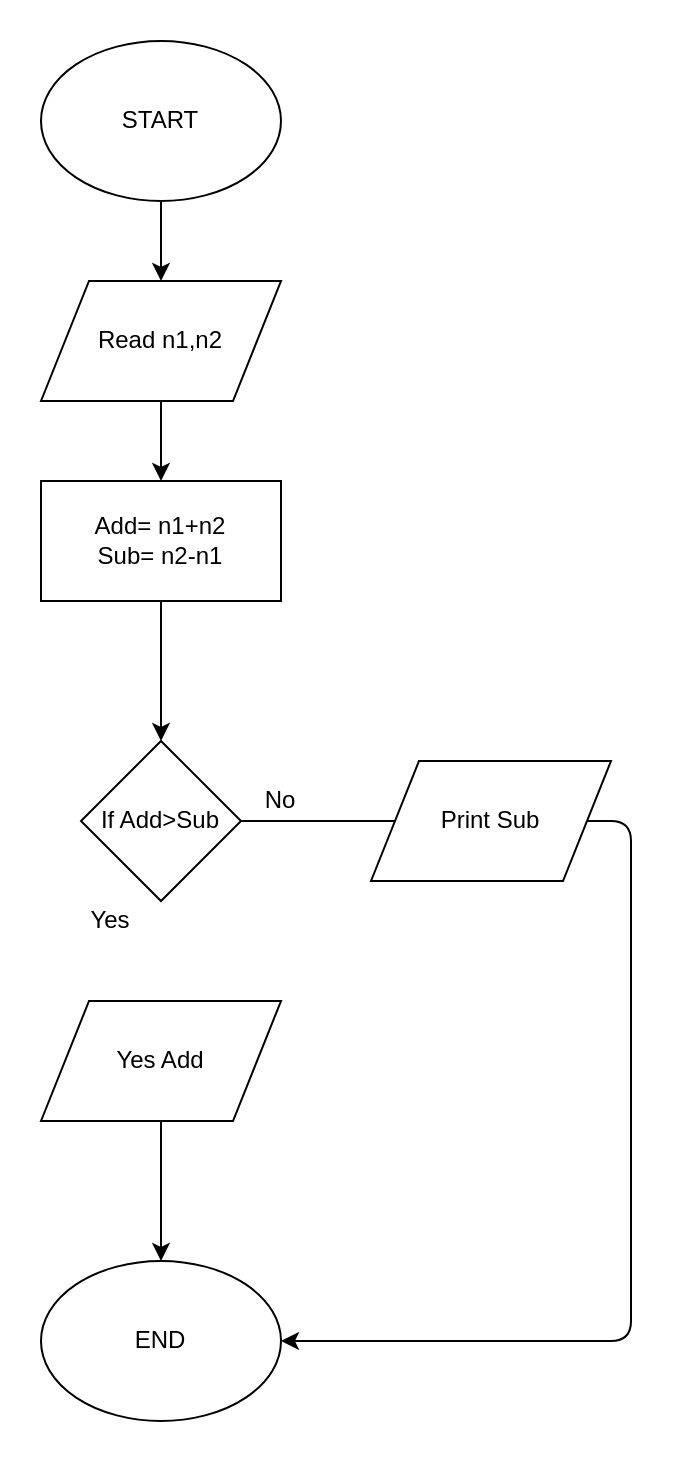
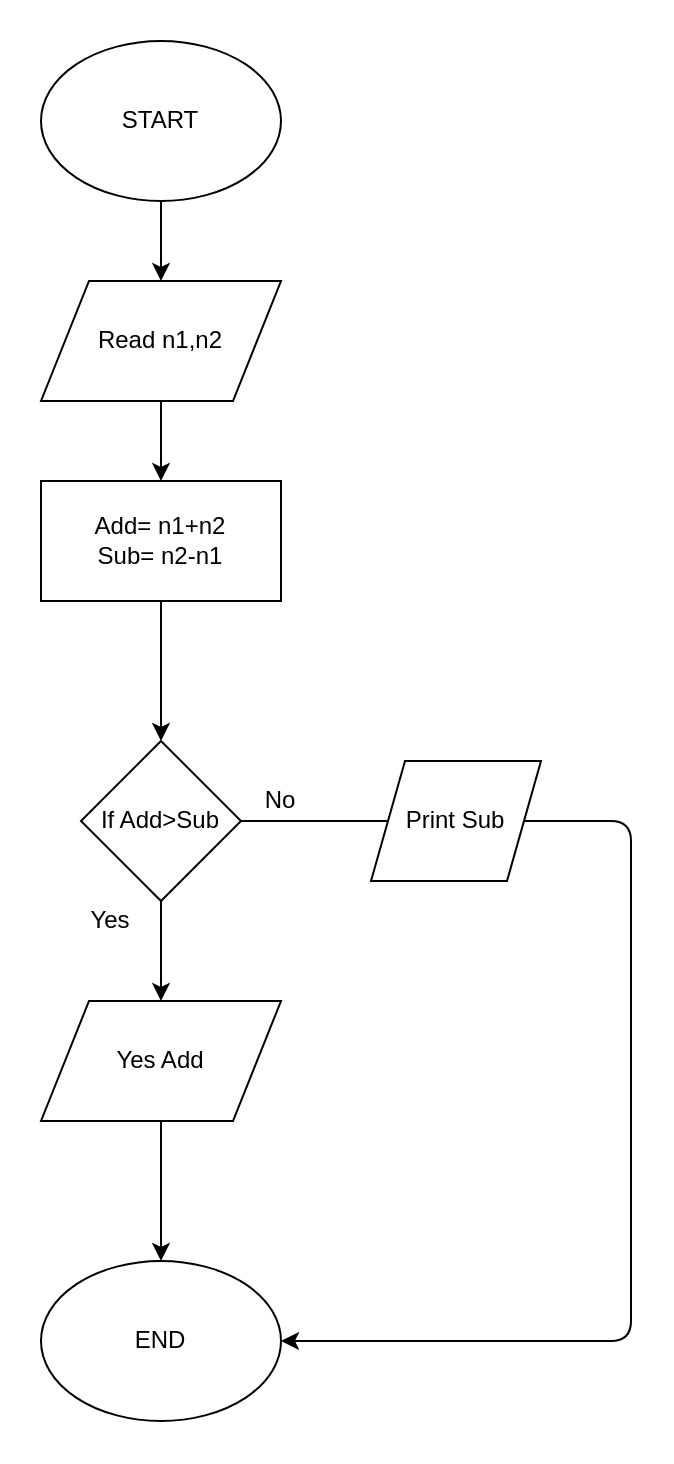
(491, 821) -> (456, 821)
none -> (161, 944)
